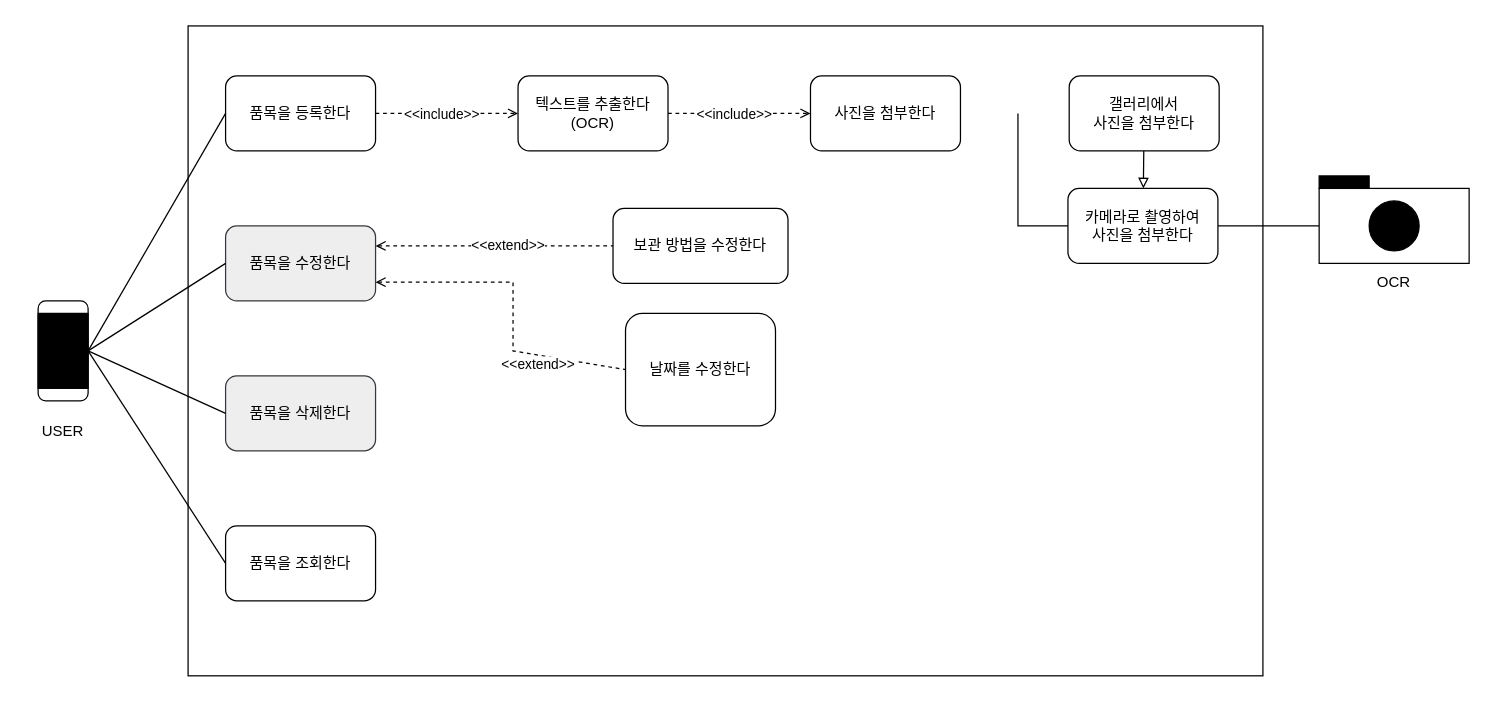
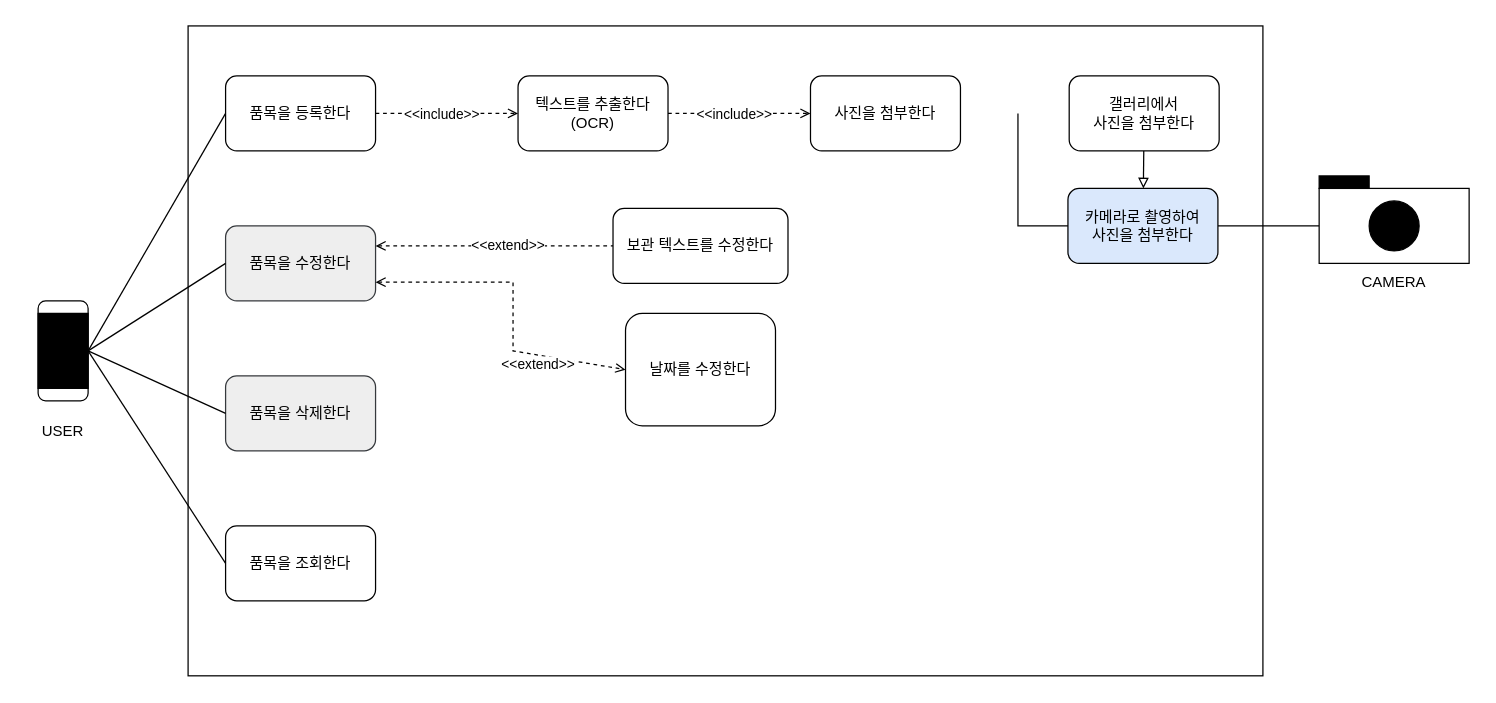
(1143, 226) -> (1143, 226)
(701, 246) -> (701, 246)
(1394, 282) -> (1394, 282)
(620, 368) -> (620, 368)
